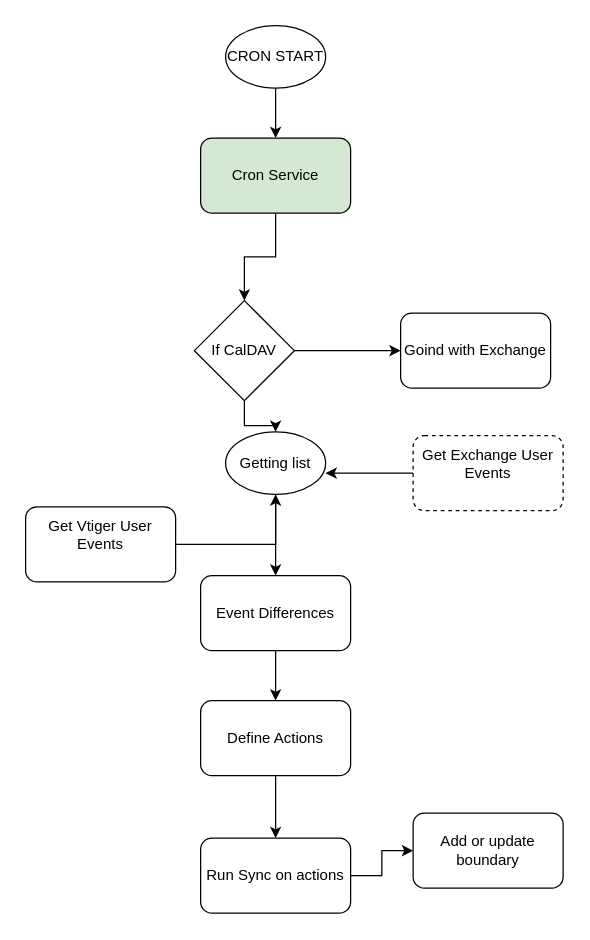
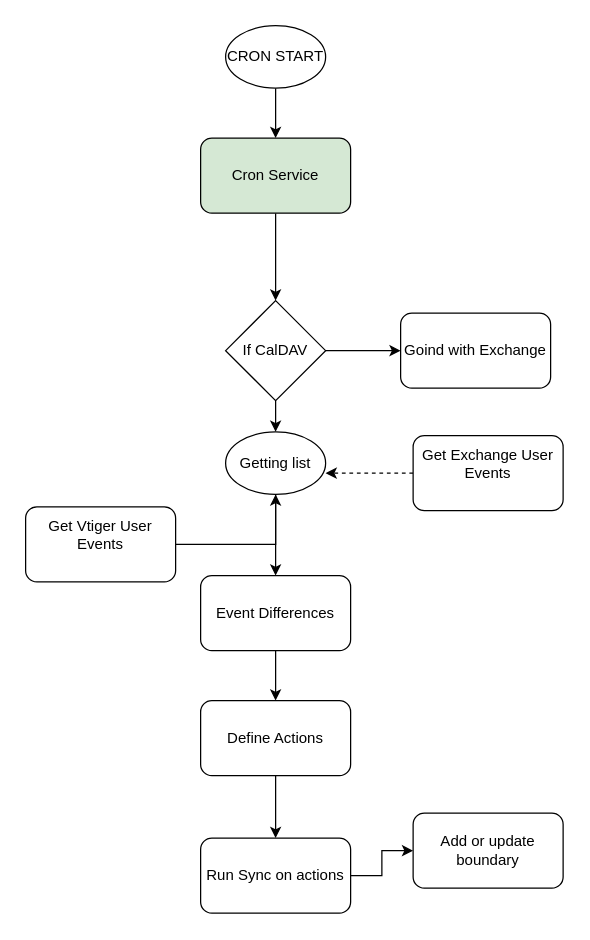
(244, 351) -> (276, 351)
(375, 473) -> (375, 473)
(488, 473) -> (488, 473)
